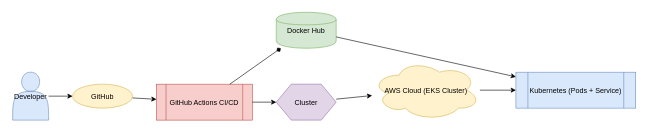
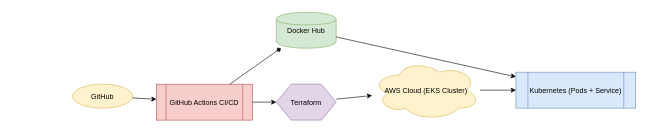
(30, 96) -> none
(67, 96) -> none
(306, 103) -> (306, 103)
